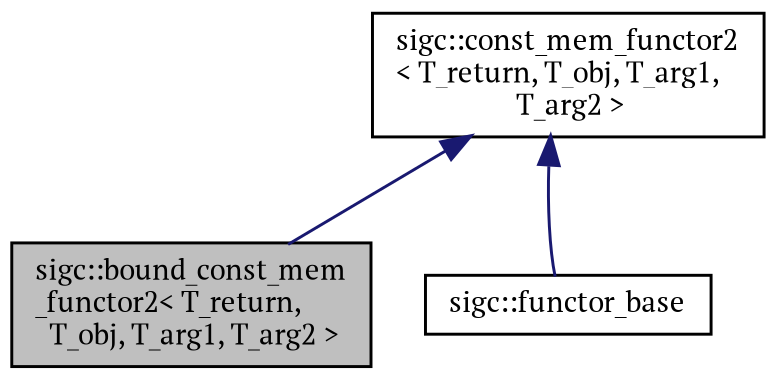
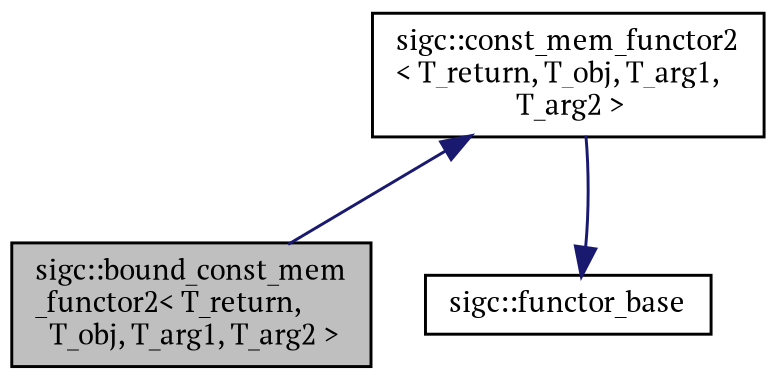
(549, 222) -> (588, 191)
